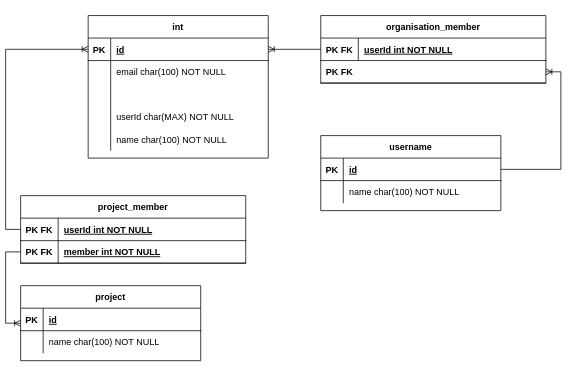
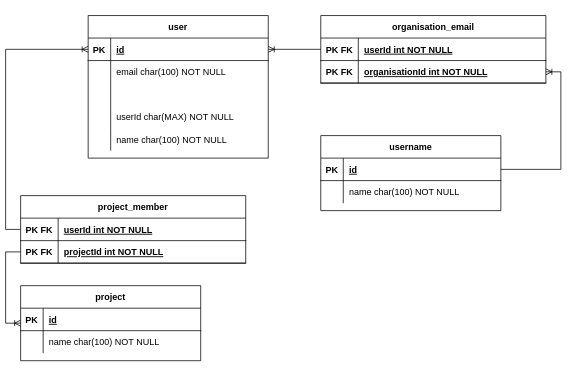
(178, 27) -> (178, 27)
(433, 27) -> (433, 27)
none -> (452, 72)
(107, 252) -> (115, 252)
